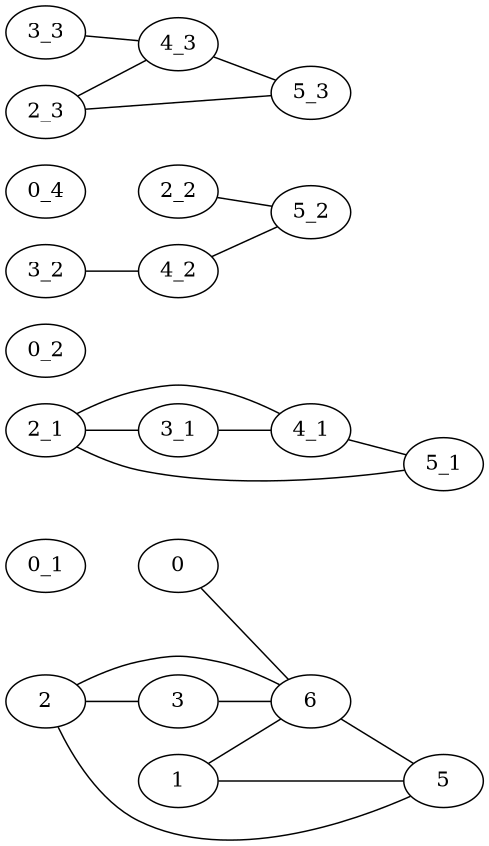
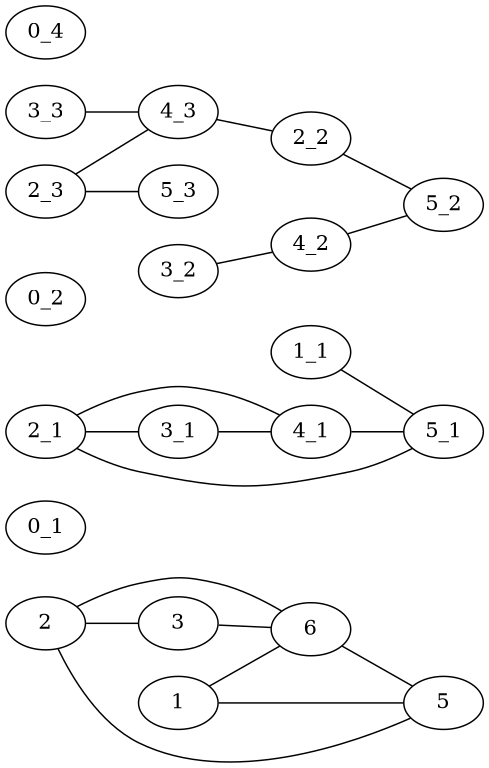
(245, 69) -> (245, 125)
none -> (311, 352)
(178, 566) -> none
